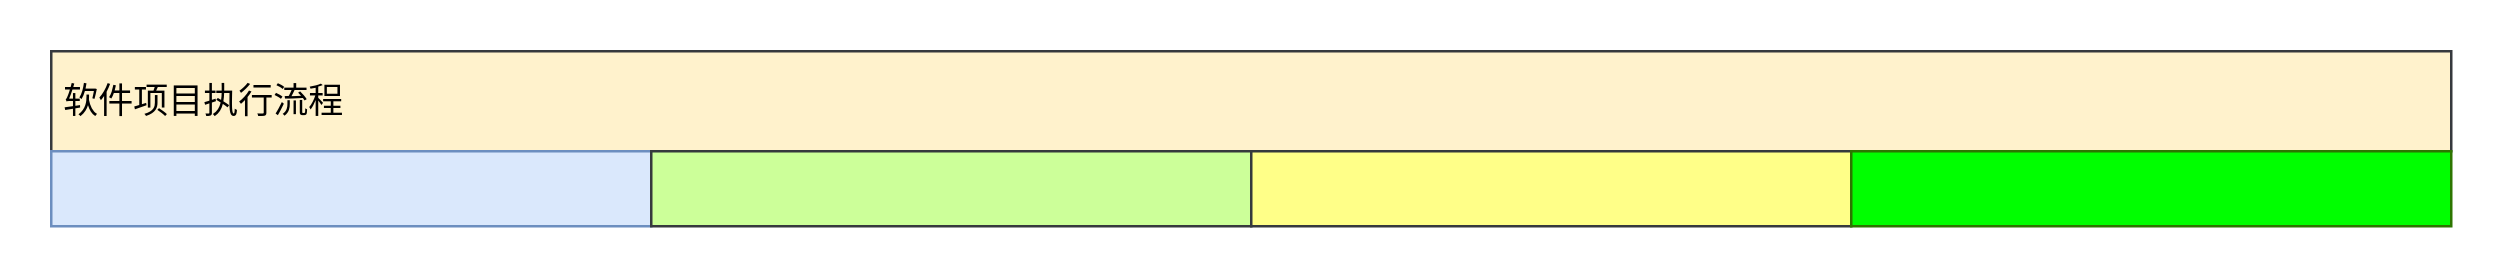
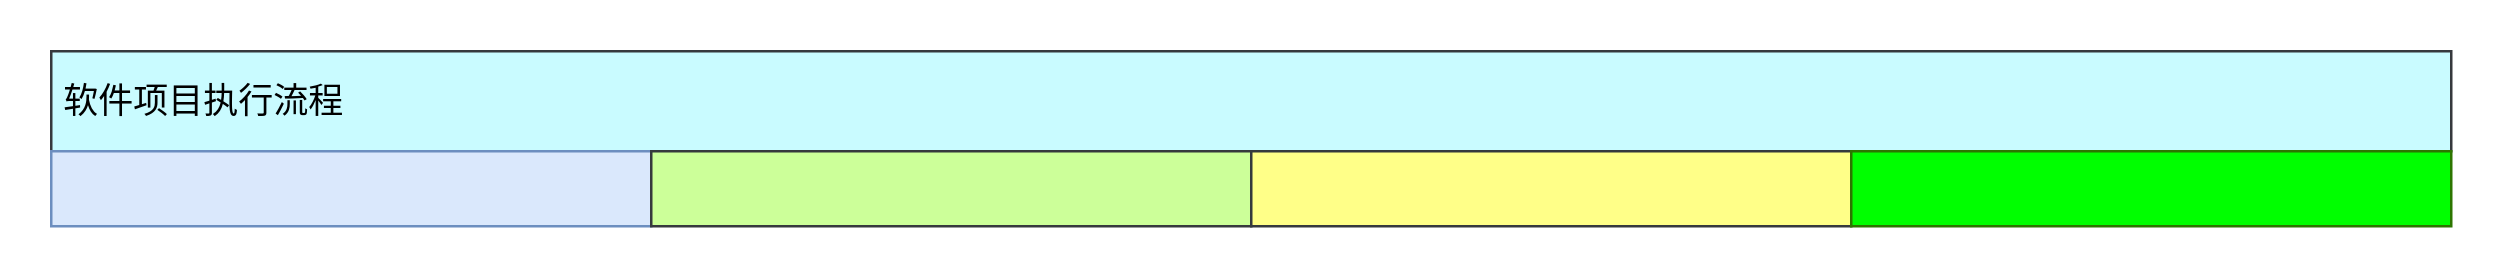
(1251, 101) -> (1251, 101)
